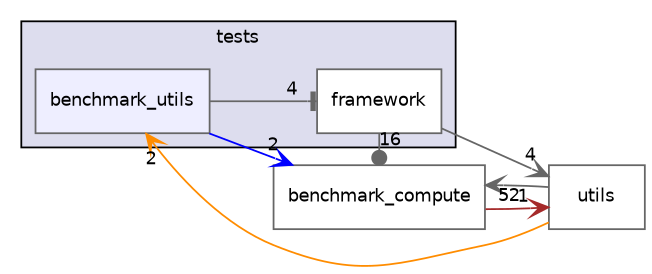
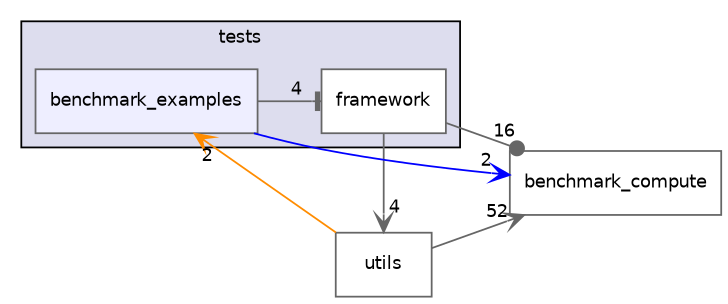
(123, 101) -> (147, 101)
(508, 209) -> none
